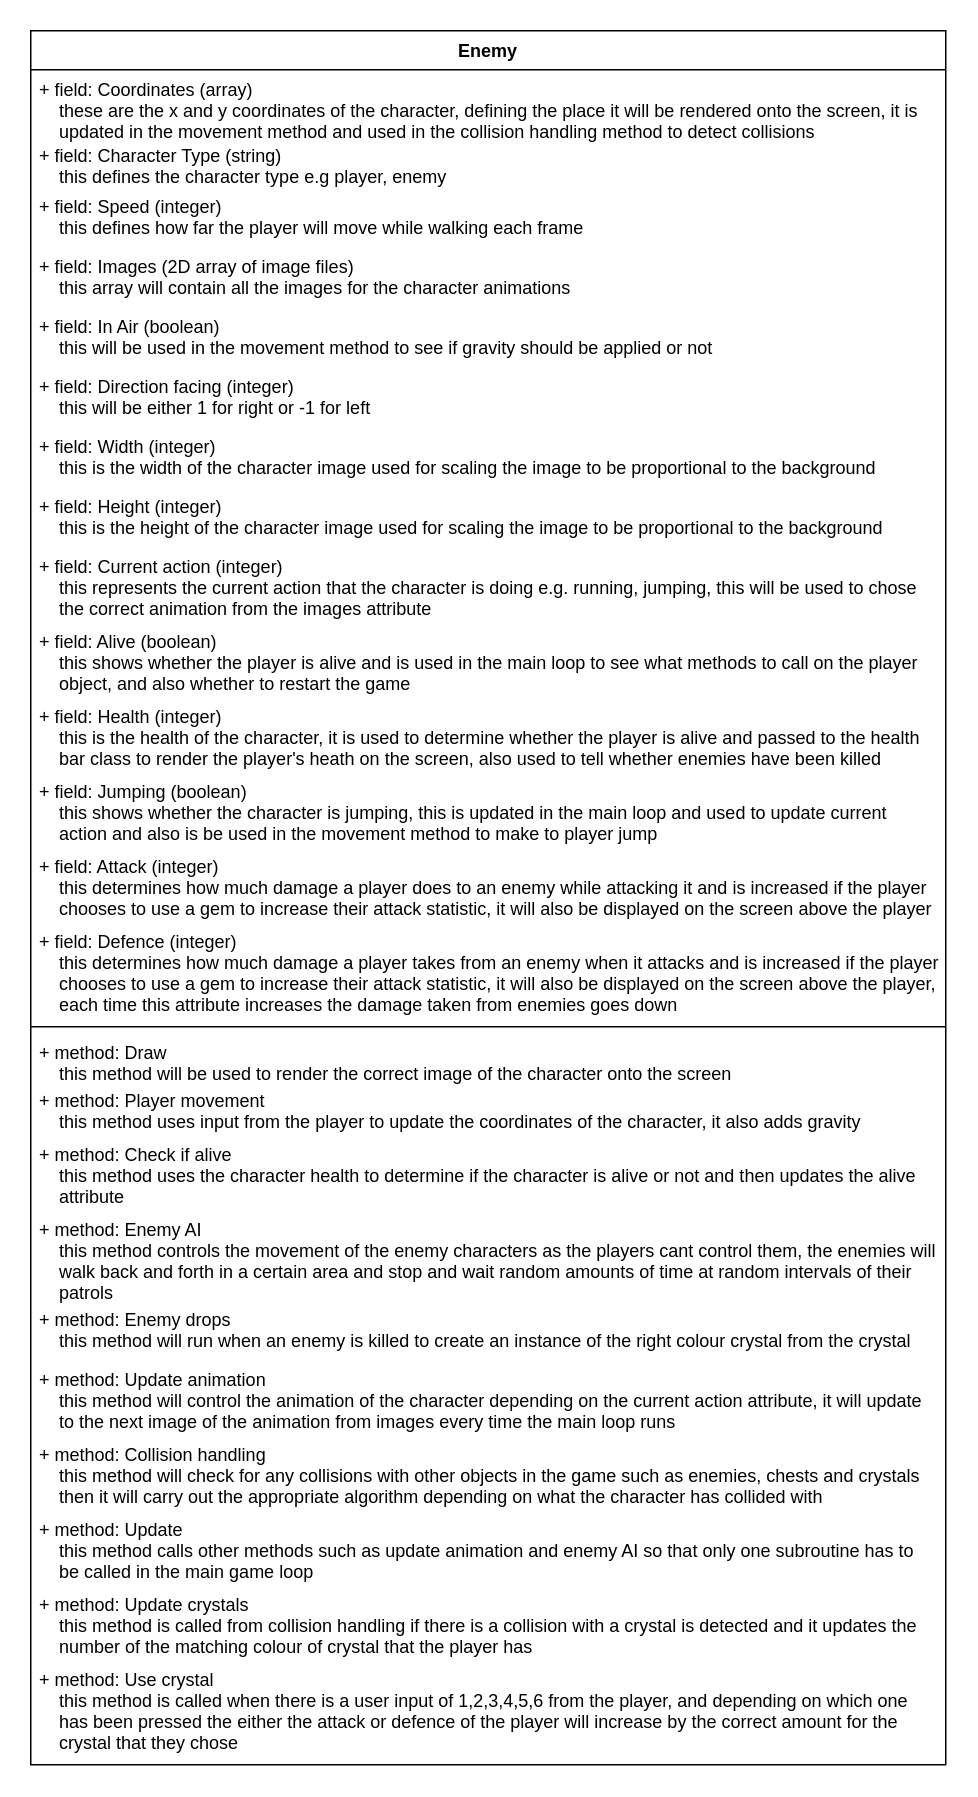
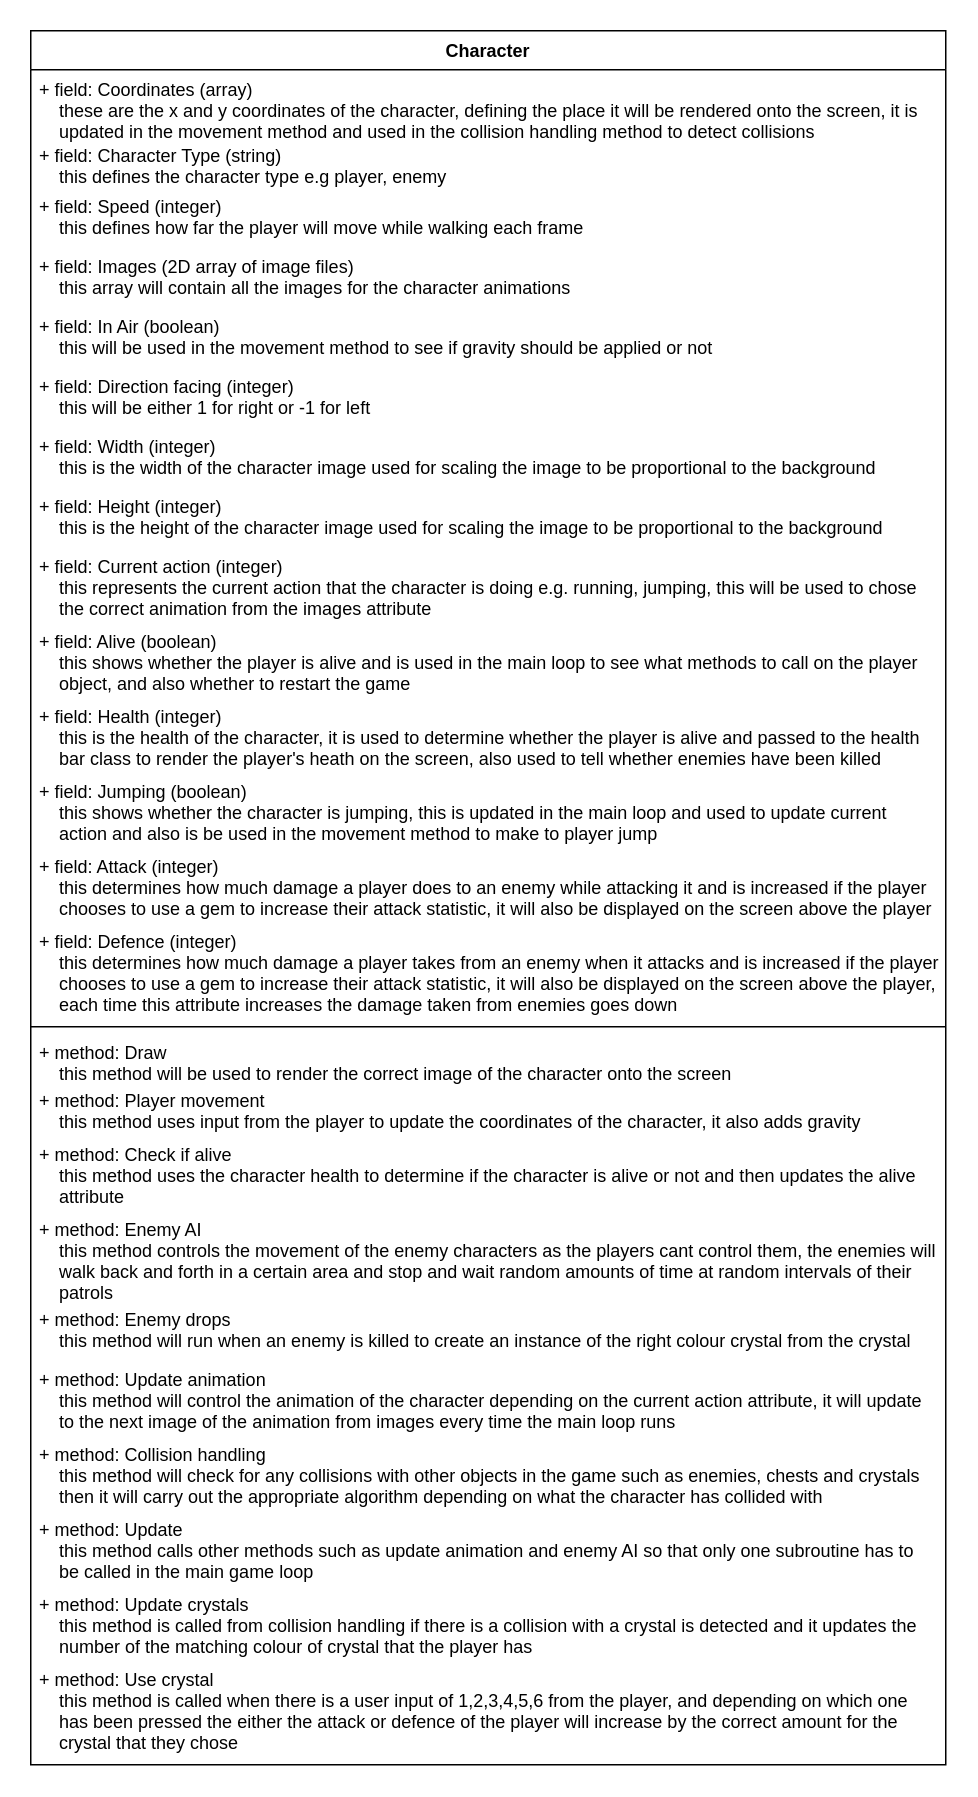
(488, 51) -> (488, 51)
